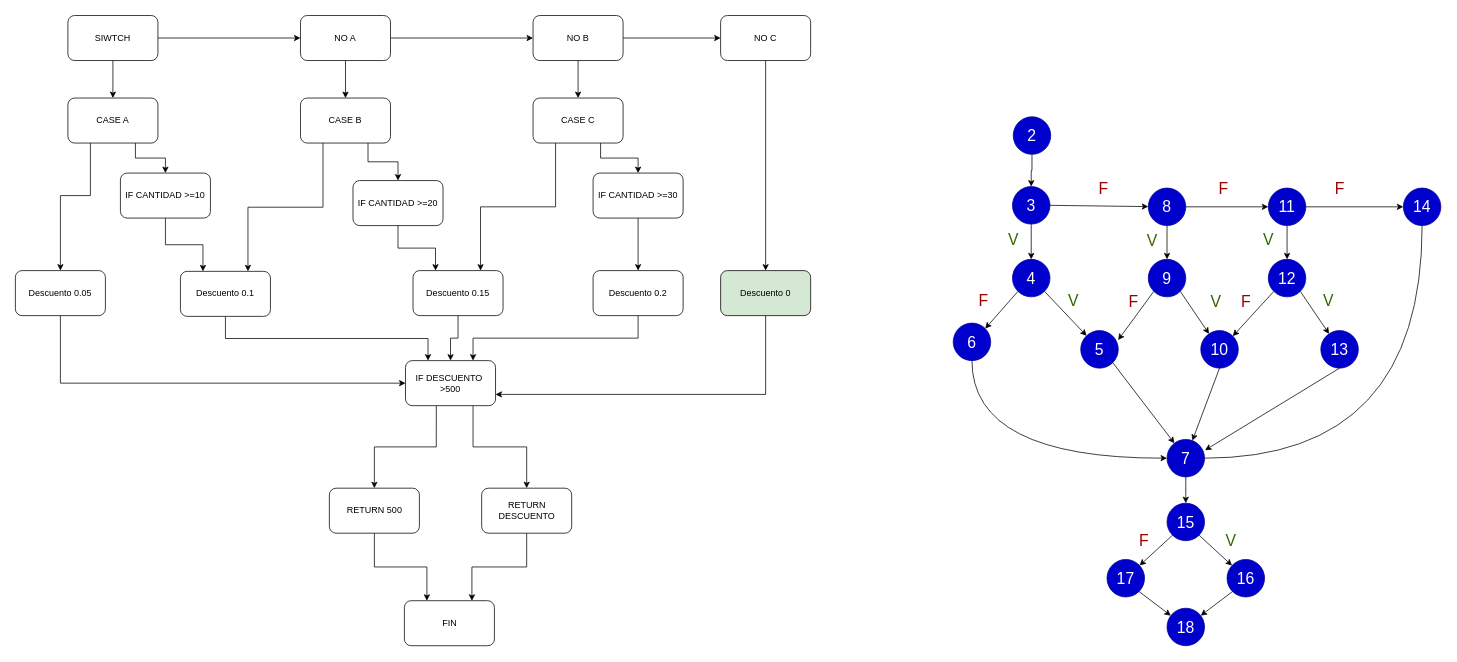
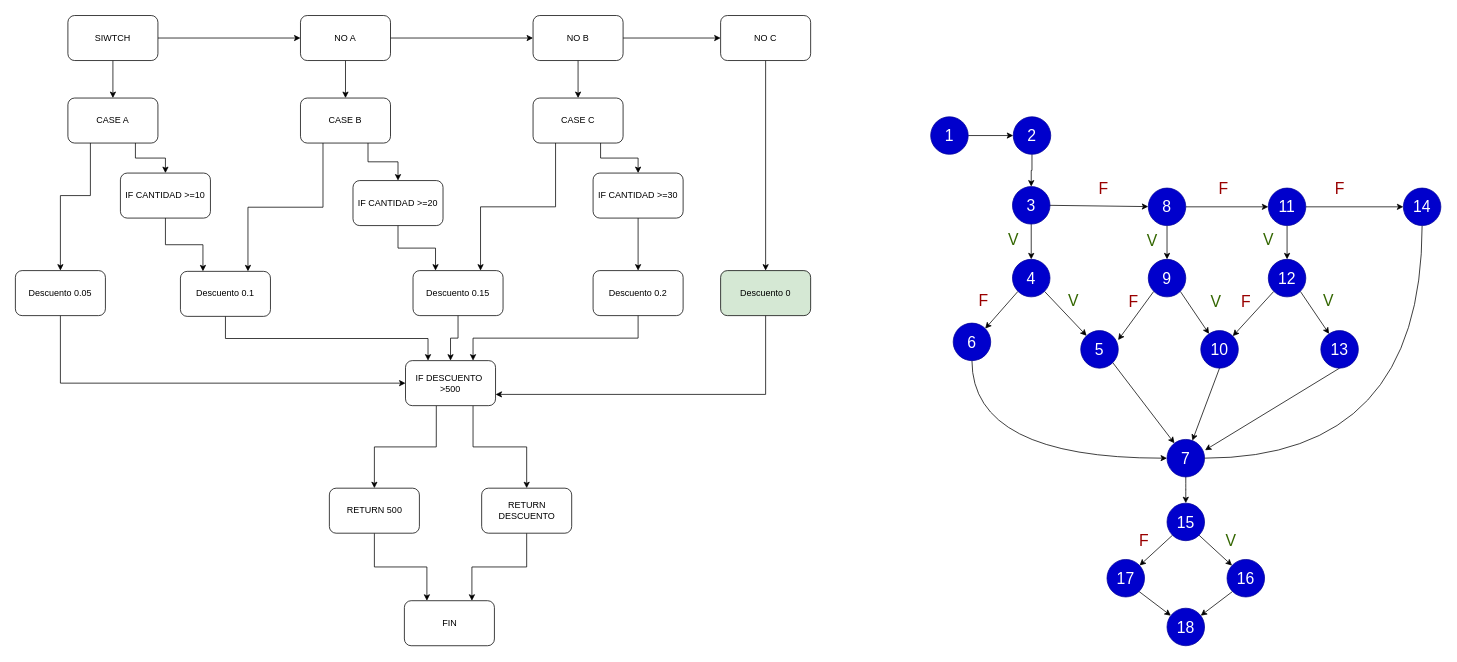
none -> (949, 135)
none -> (988, 135)
